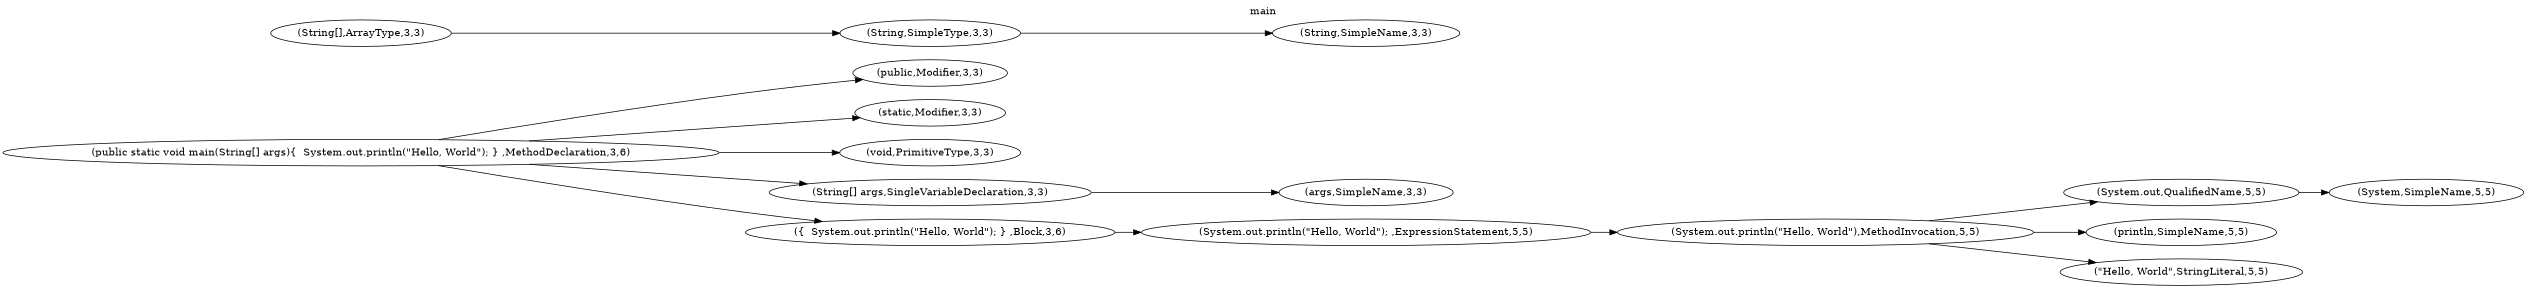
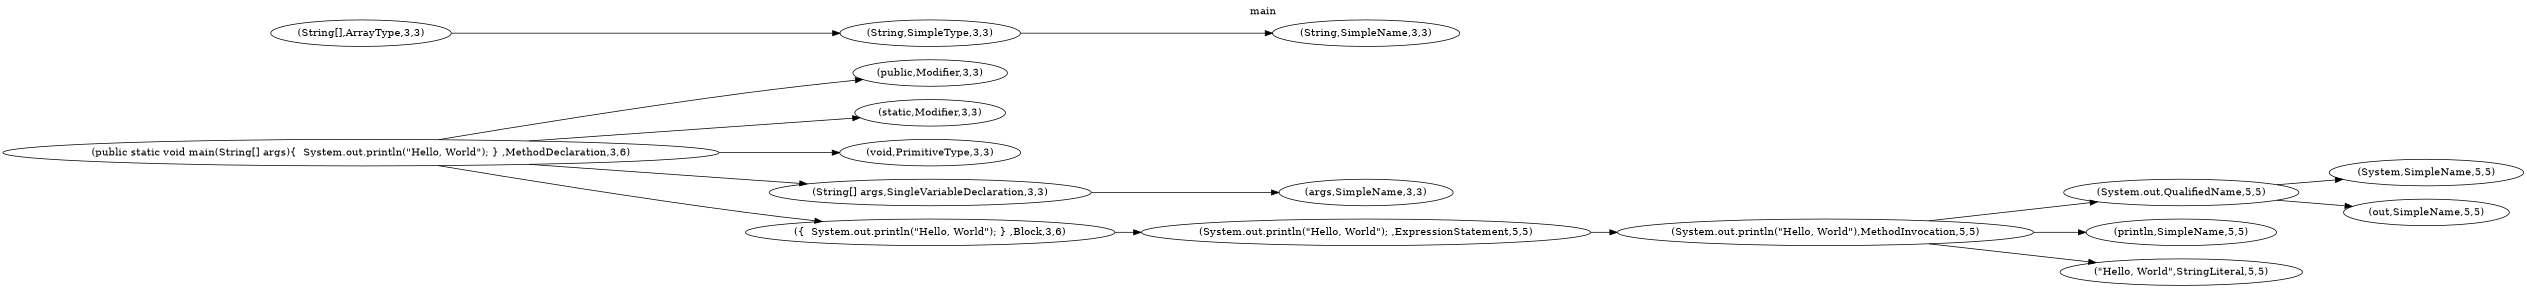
none -> (2426, 212)
